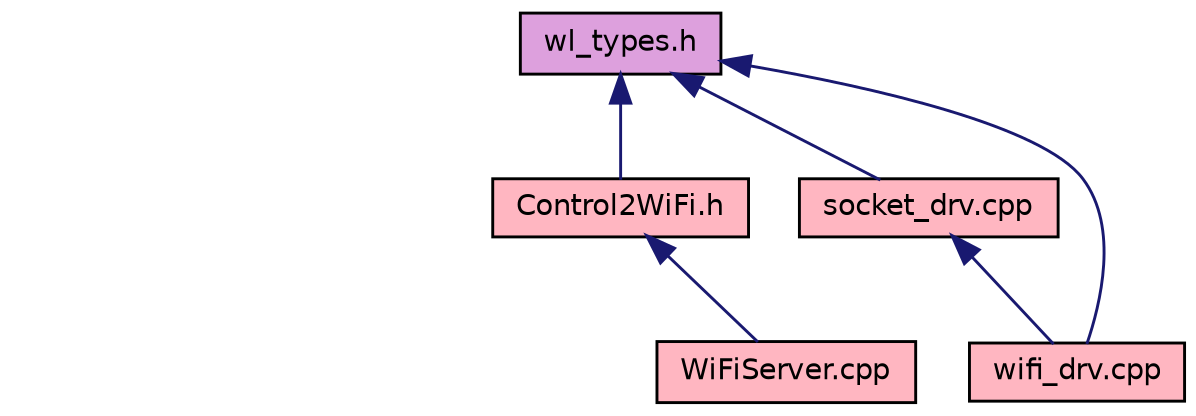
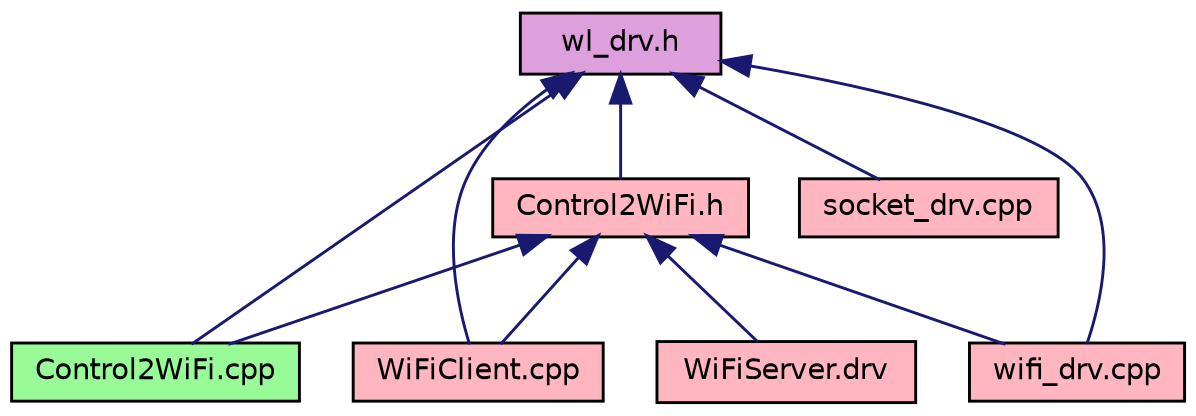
(621, 44) -> (621, 44)
(1013, 301) -> (863, 295)
none -> (156, 372)
none -> (478, 372)
(786, 372) -> (786, 372)
